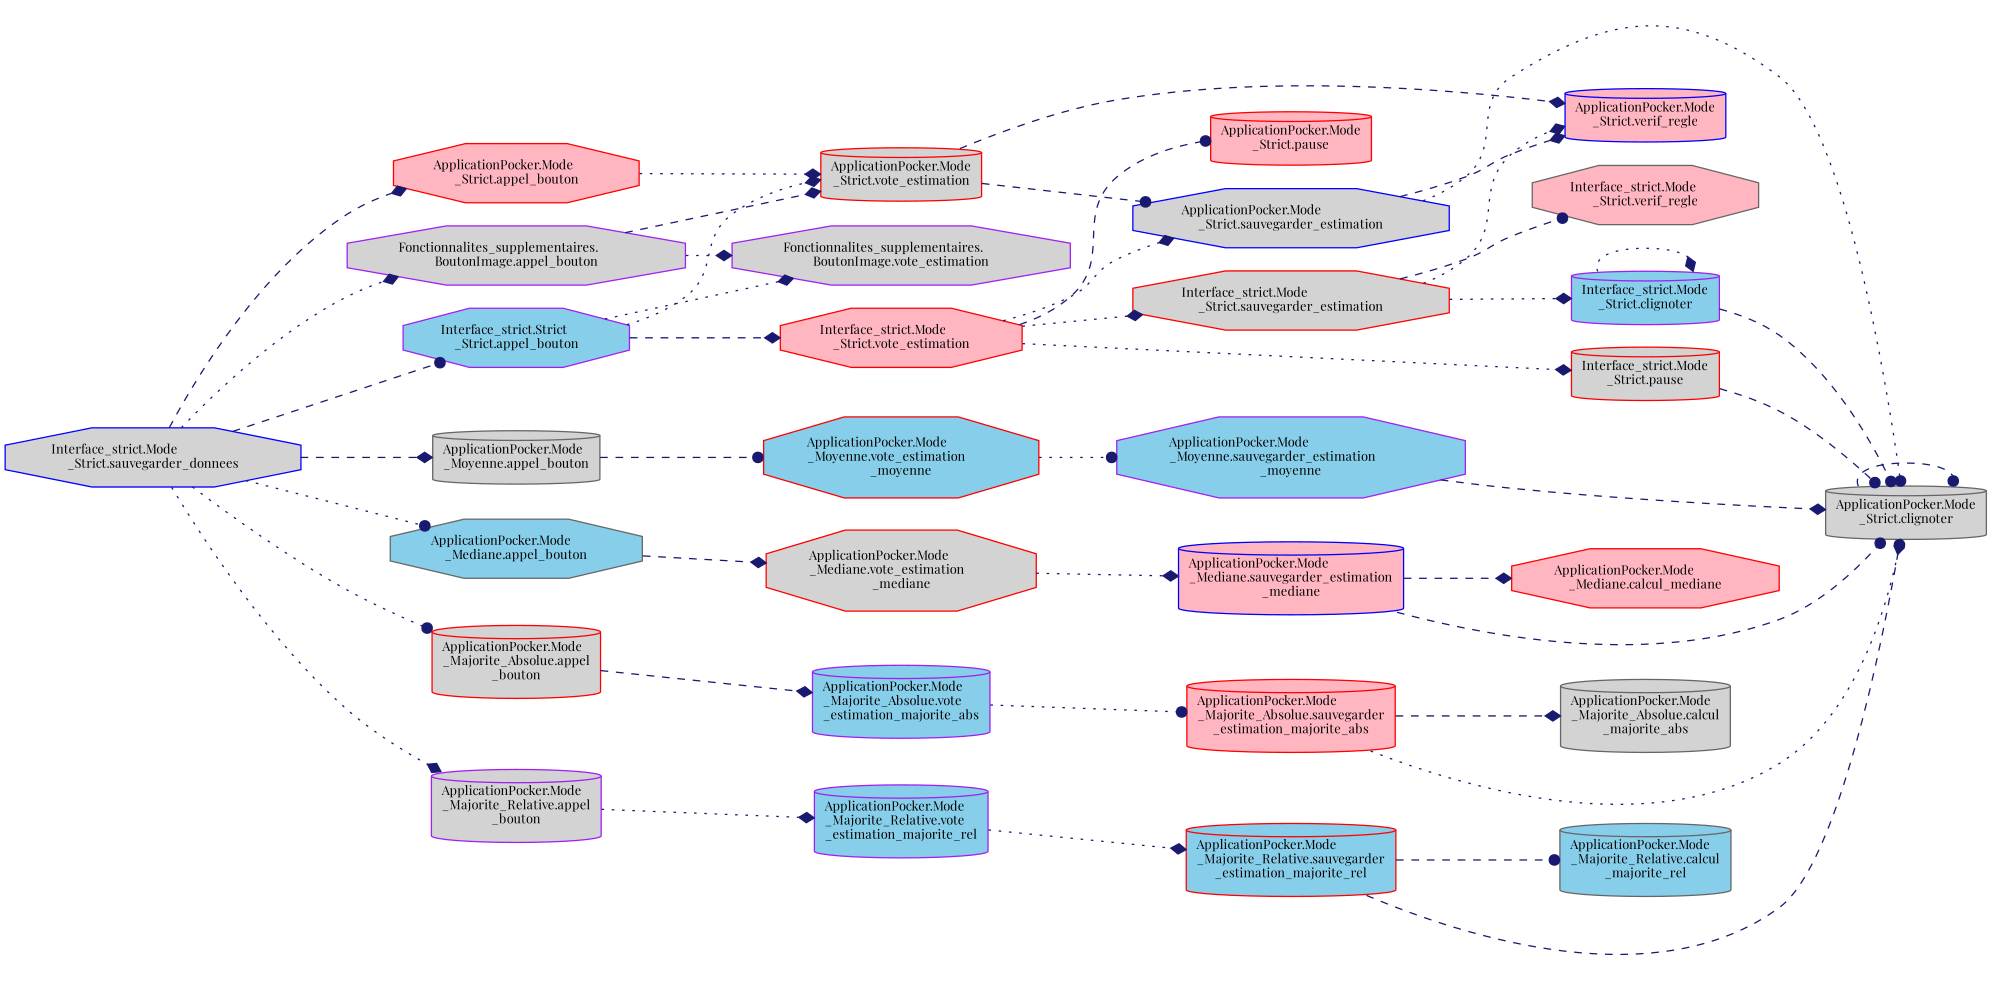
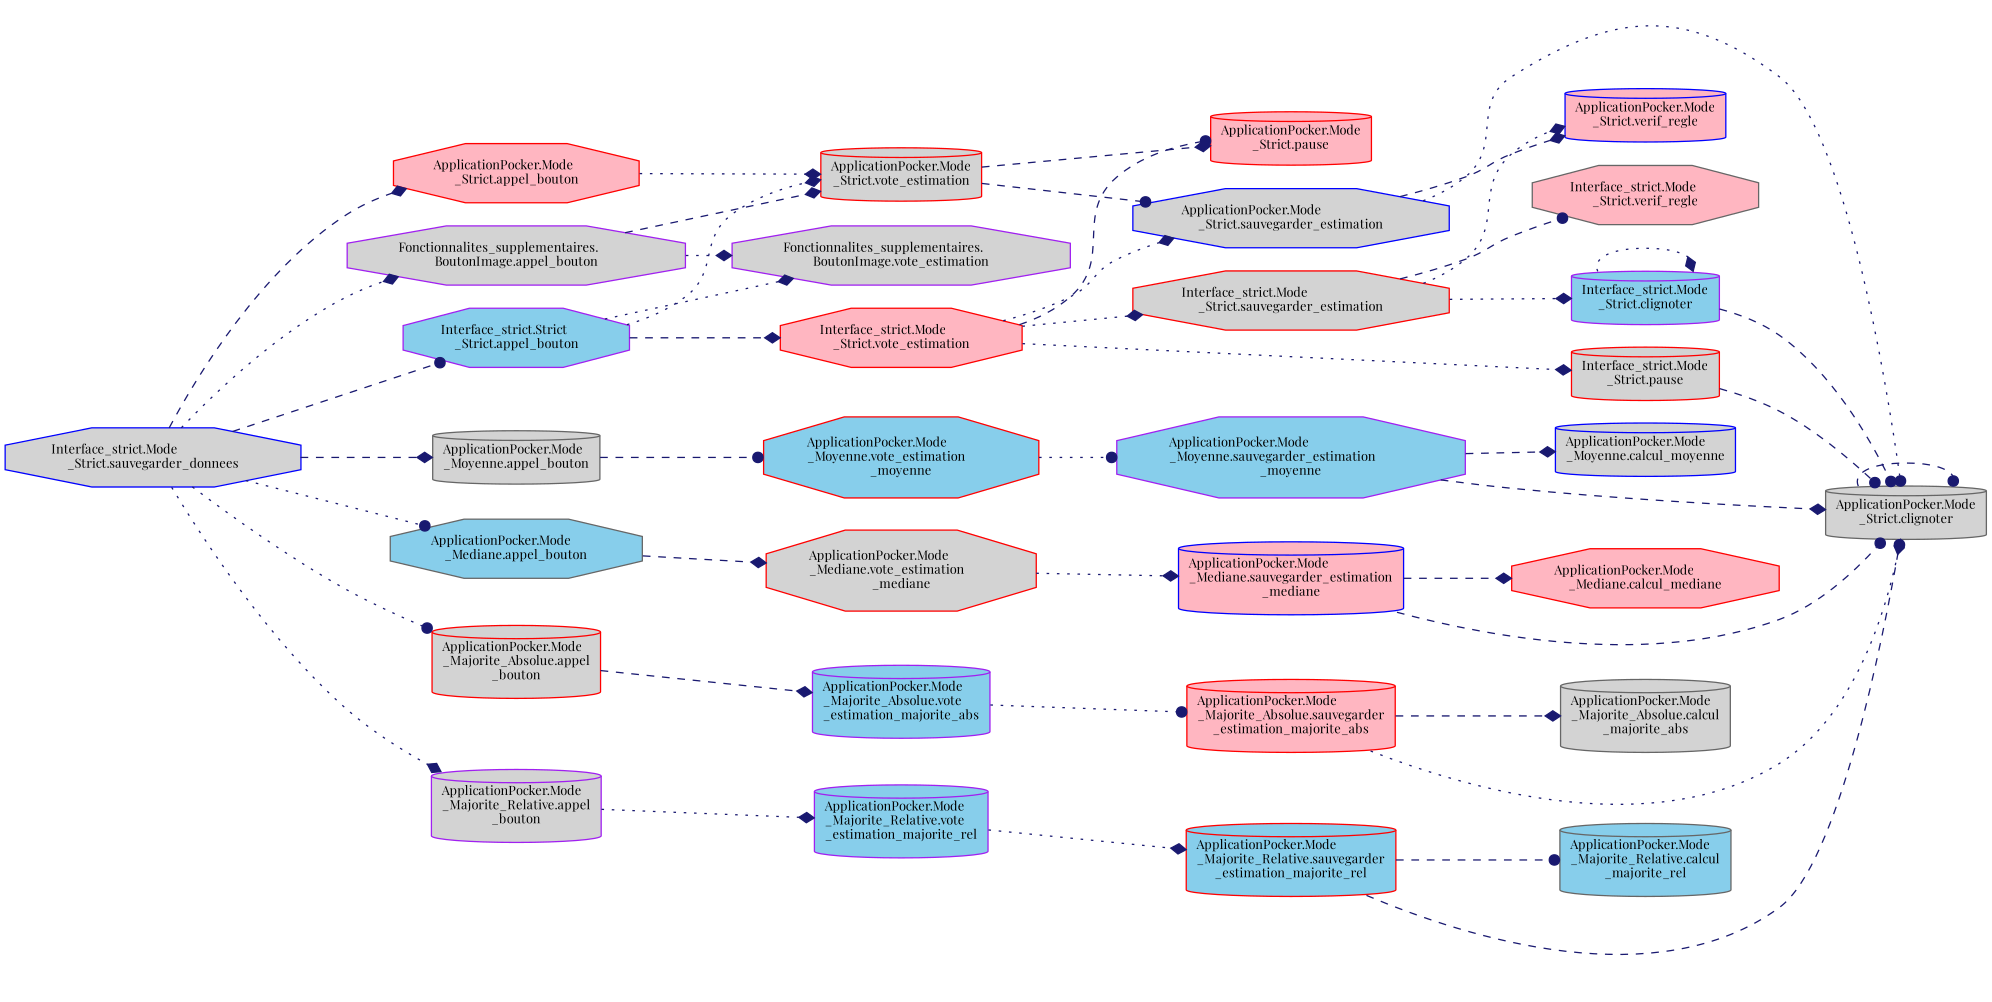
(1251, 87) -> (1088, 157)
none -> (1645, 450)
